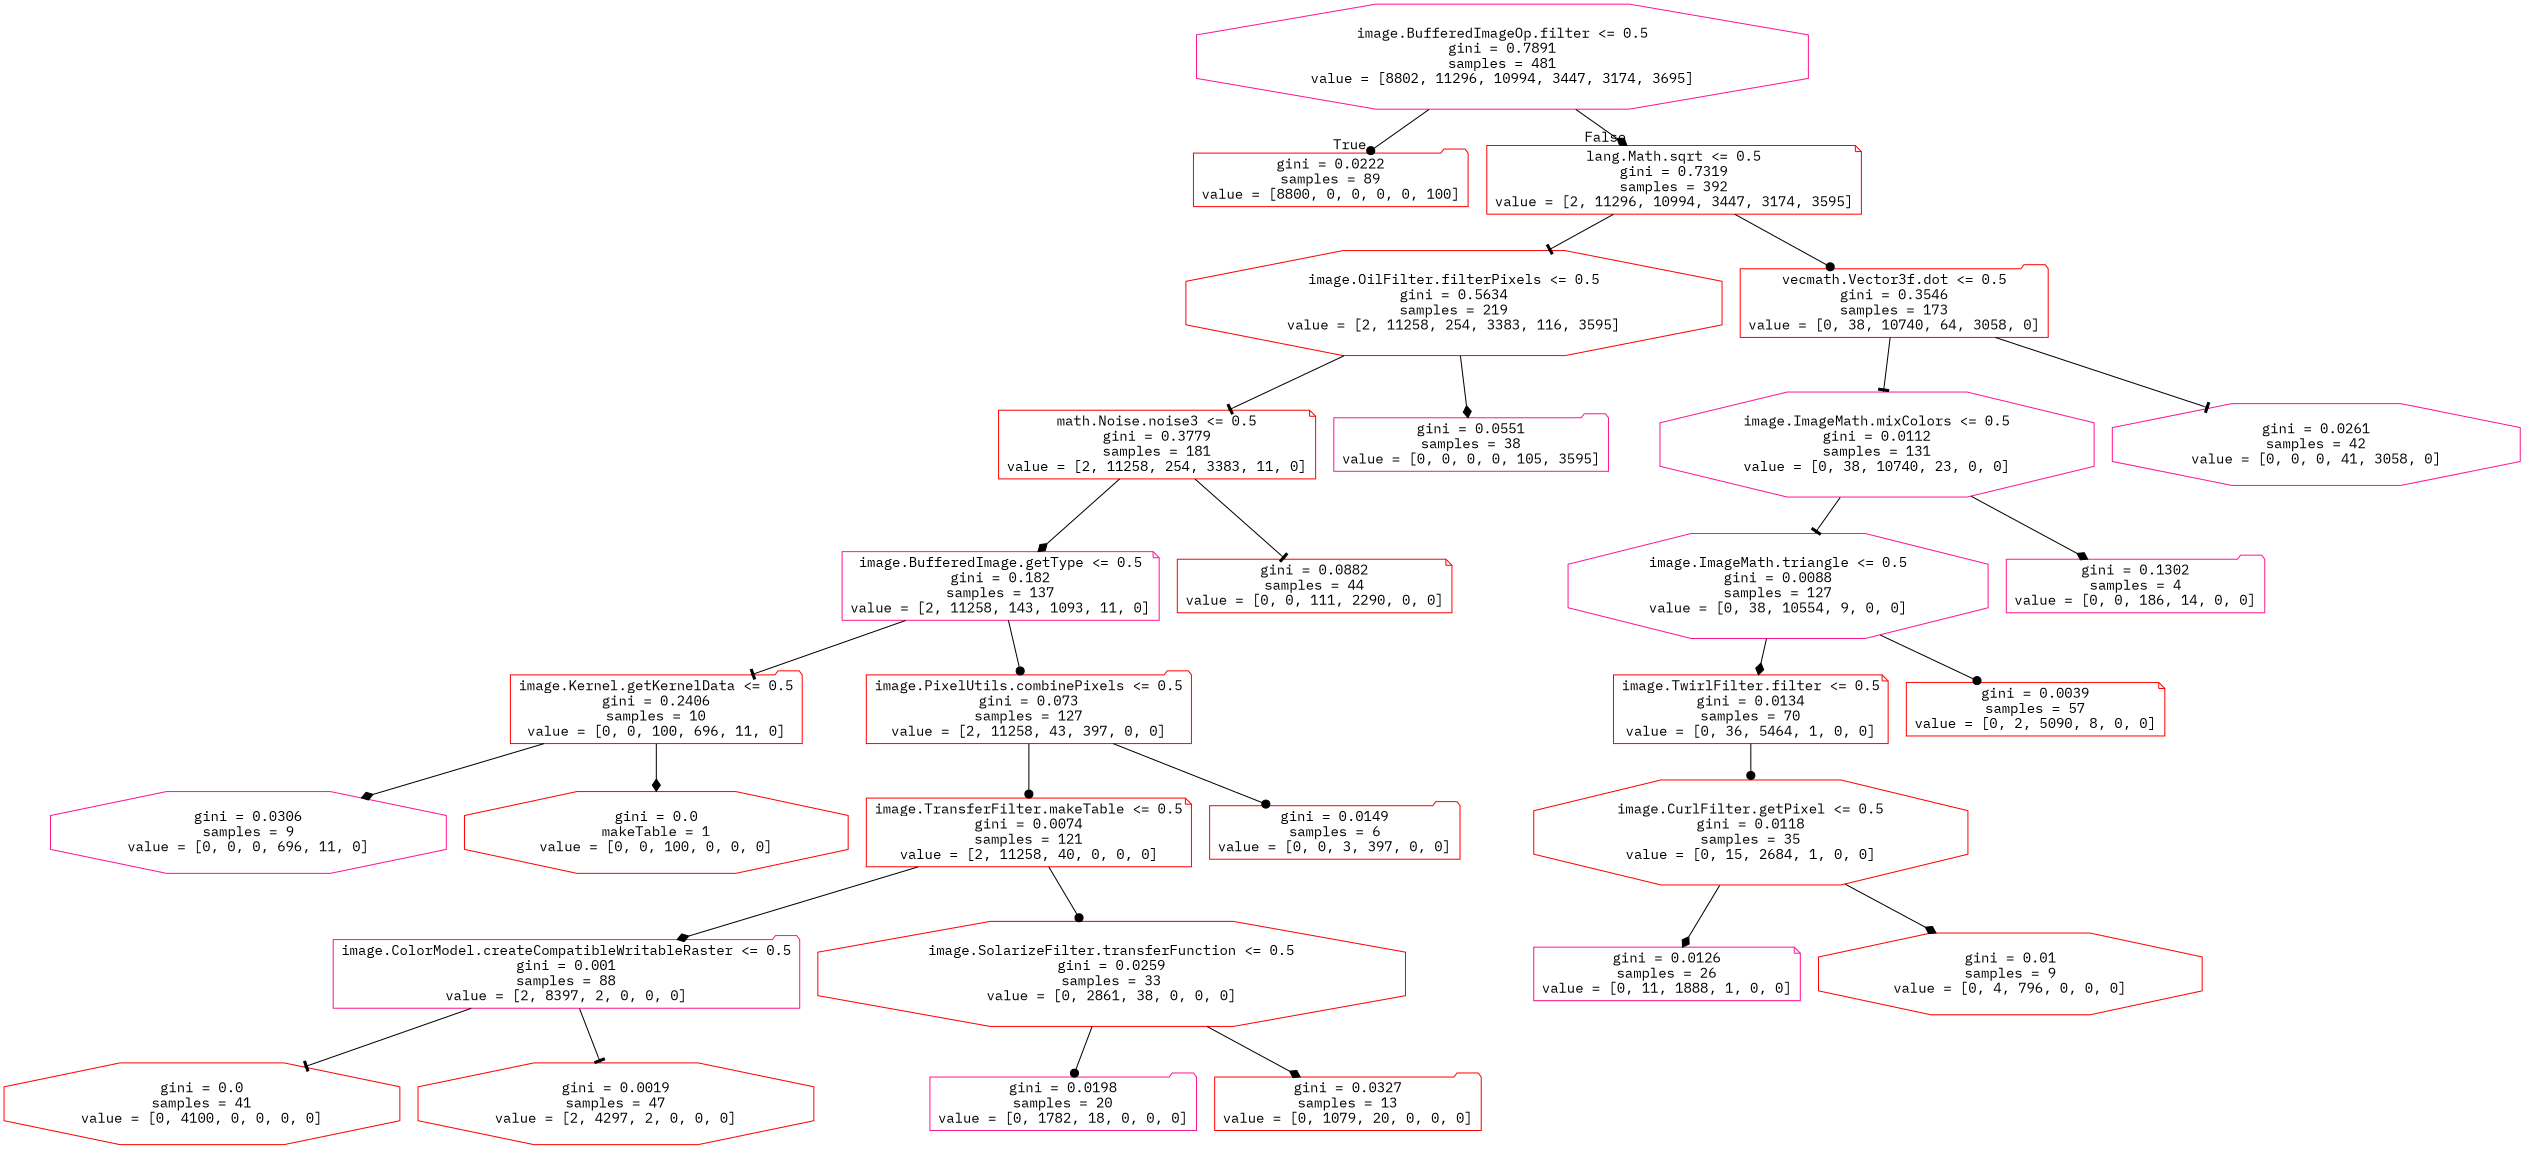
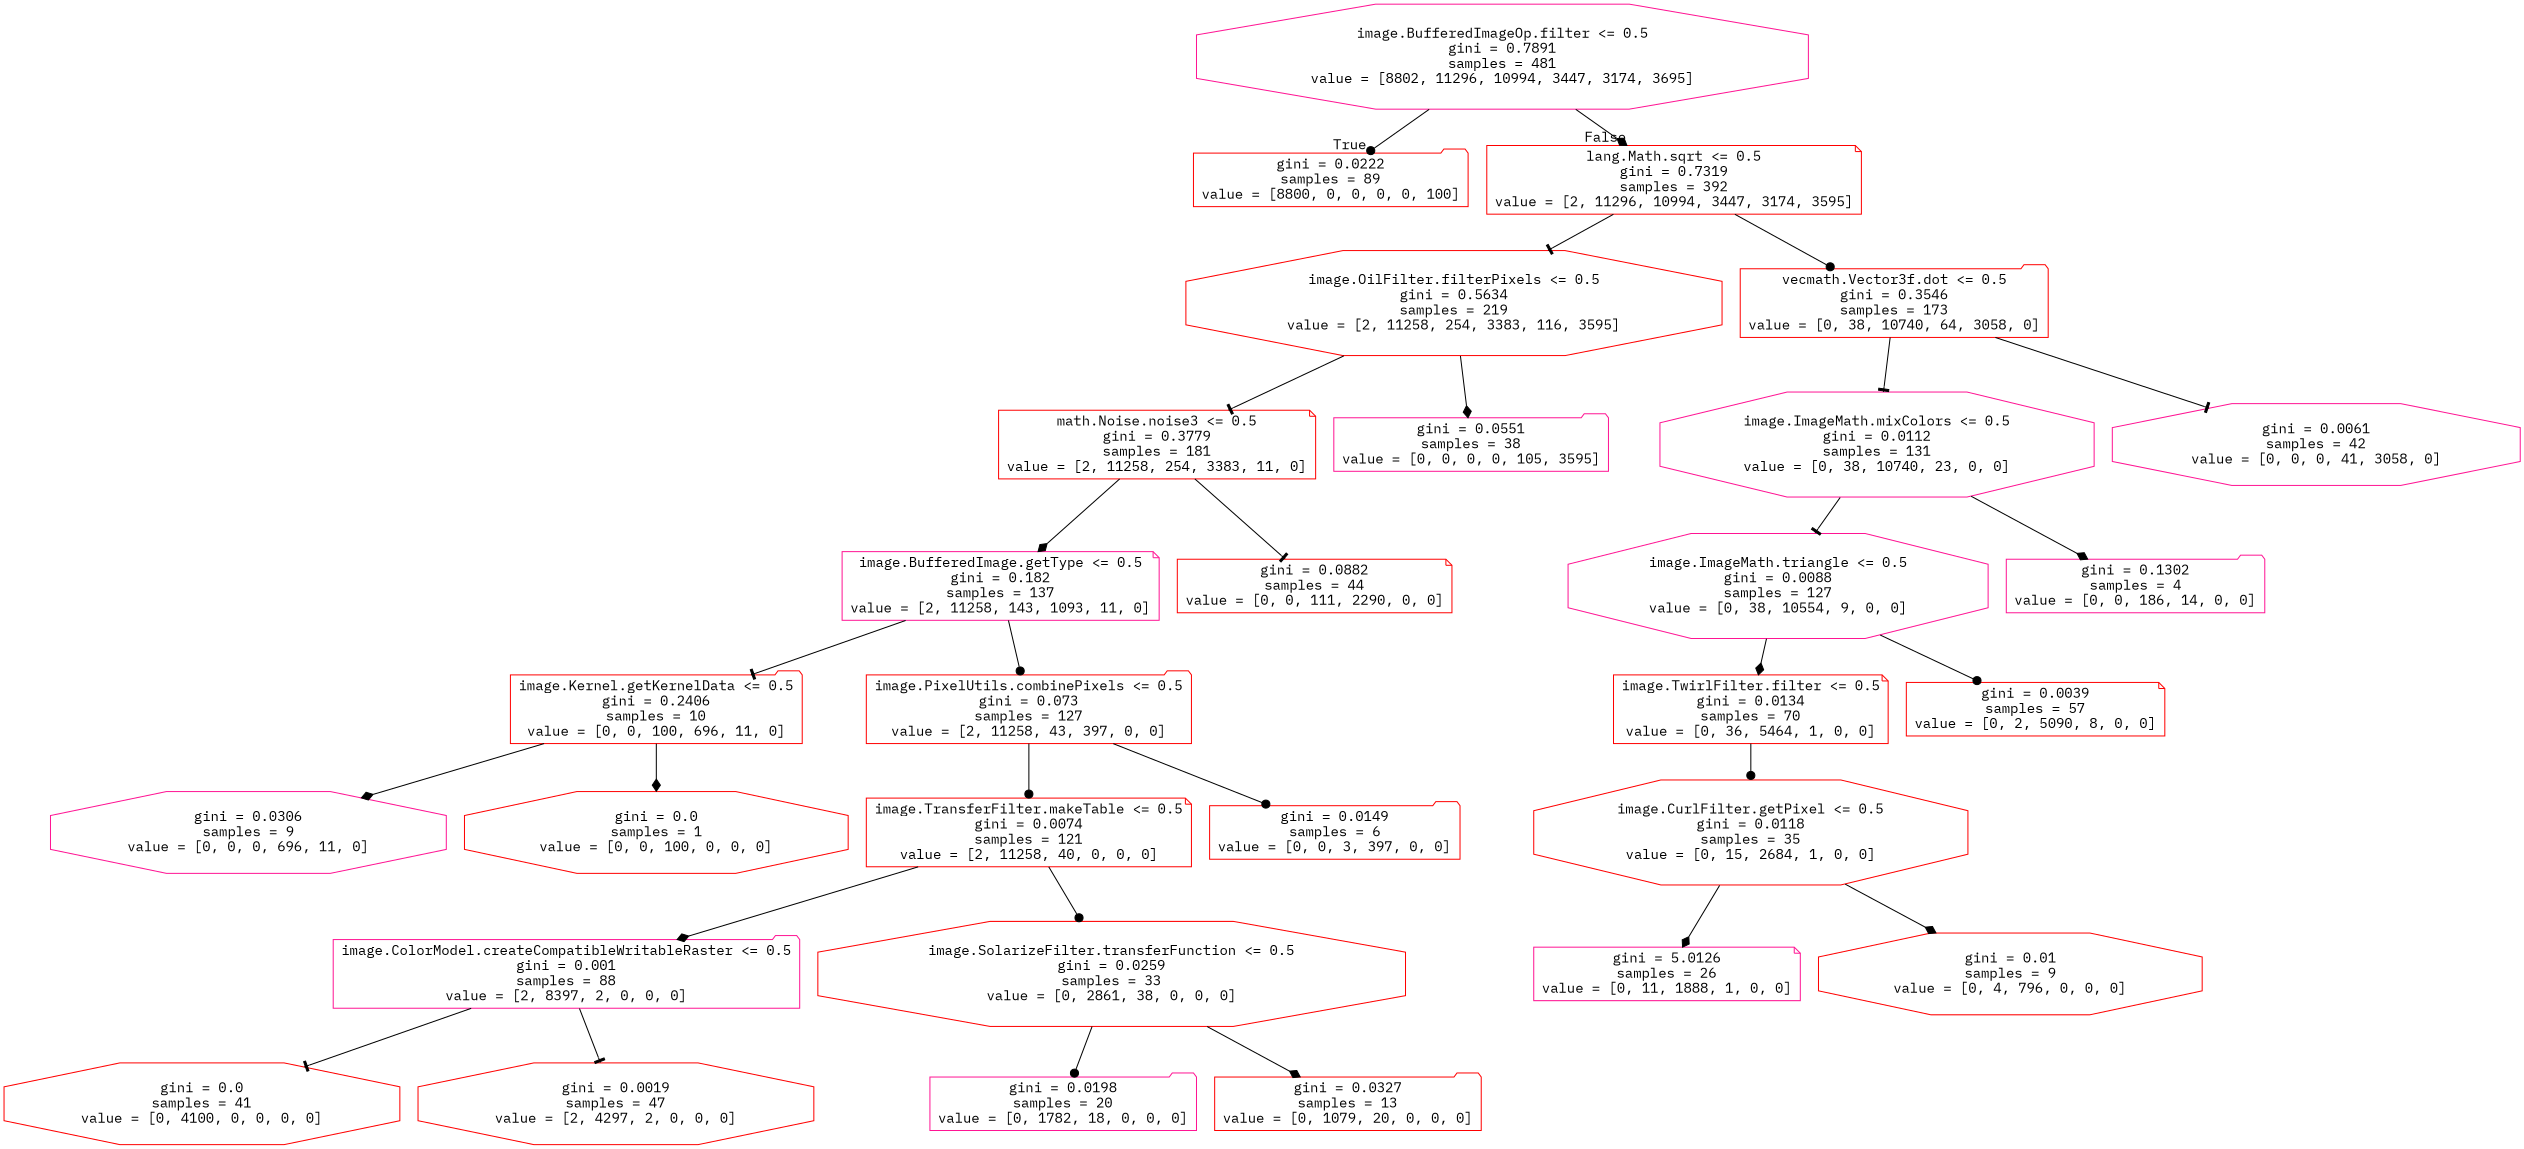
(2316, 445) -> (2316, 445)
(656, 832) -> (656, 832)
(1667, 974) -> (1667, 974)
